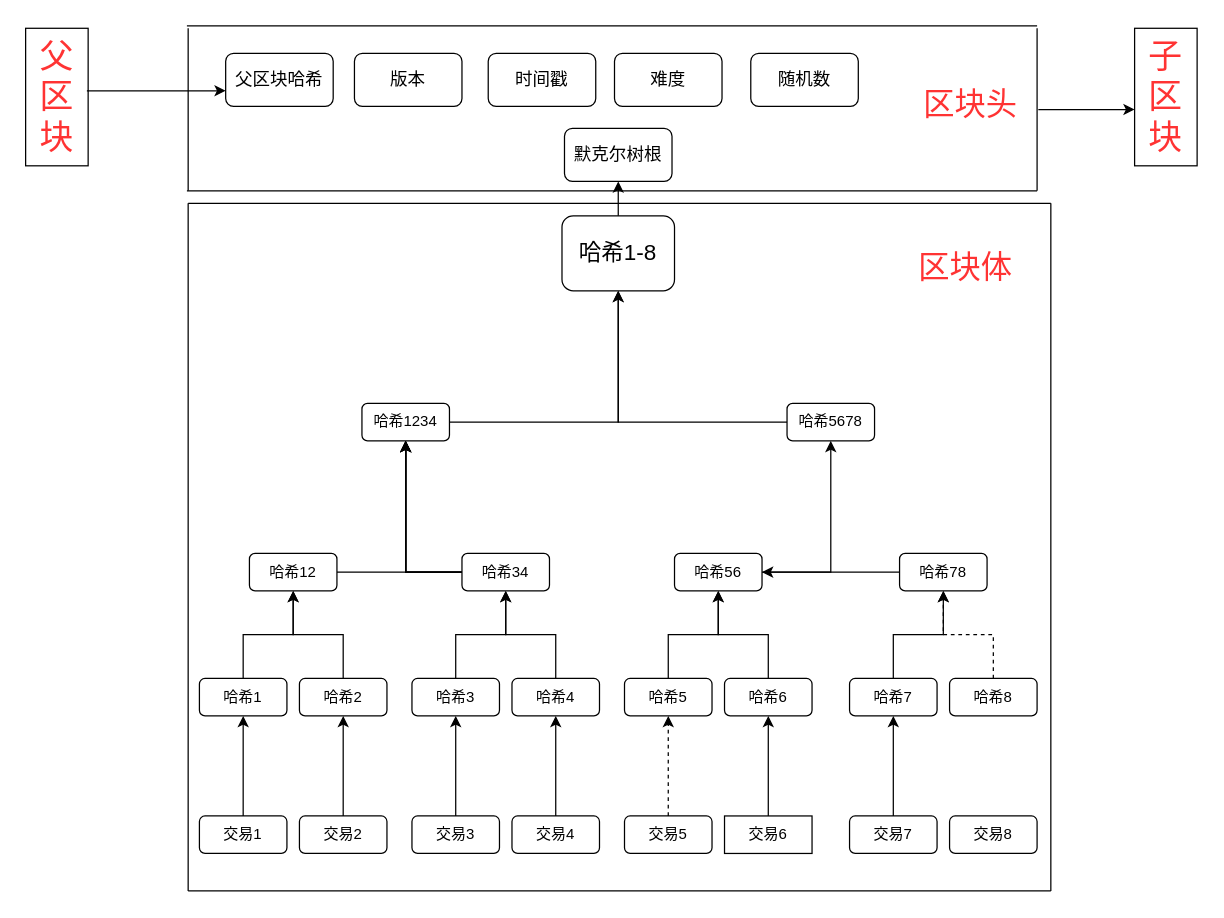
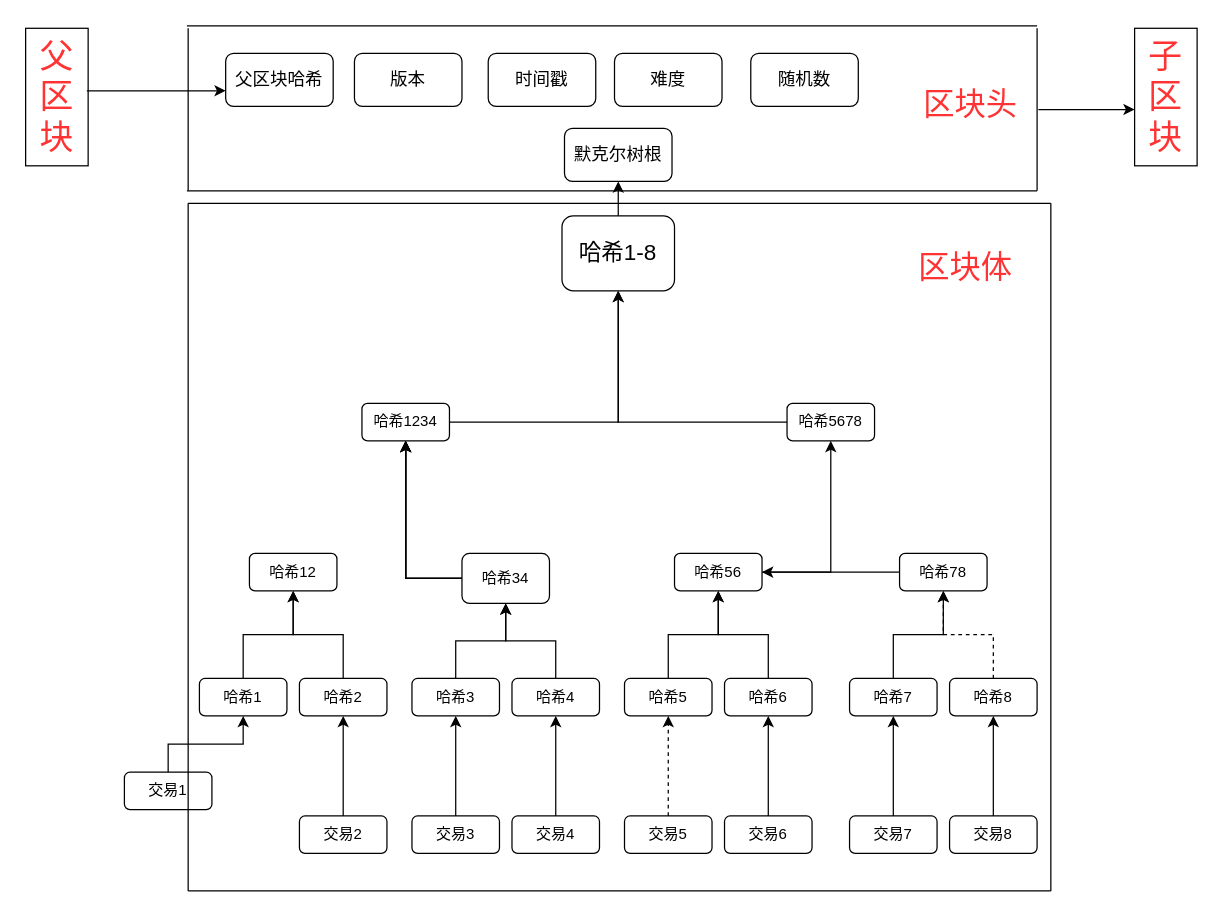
(369, 572) -> none
(506, 572) -> (506, 578)
none -> (993, 770)
(243, 834) -> (168, 791)
(768, 834) -> (768, 834)
